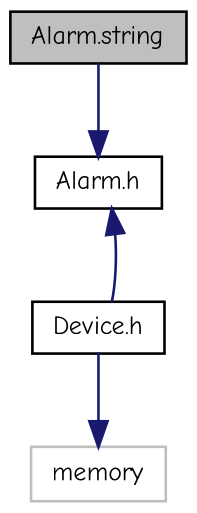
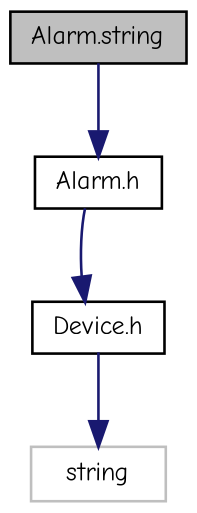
(116, 268) -> (81, 242)
(98, 474) -> (98, 474)
